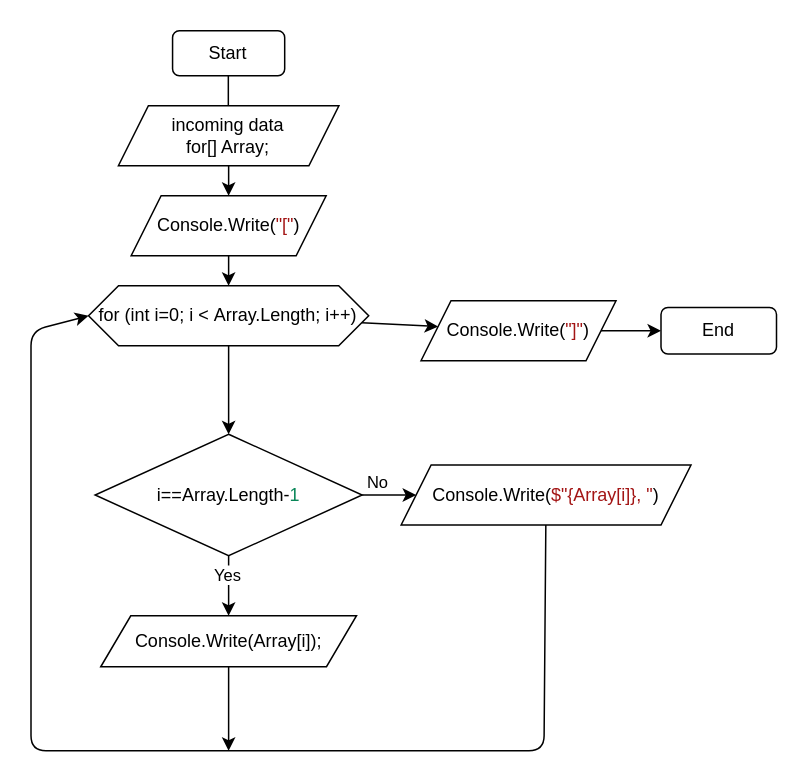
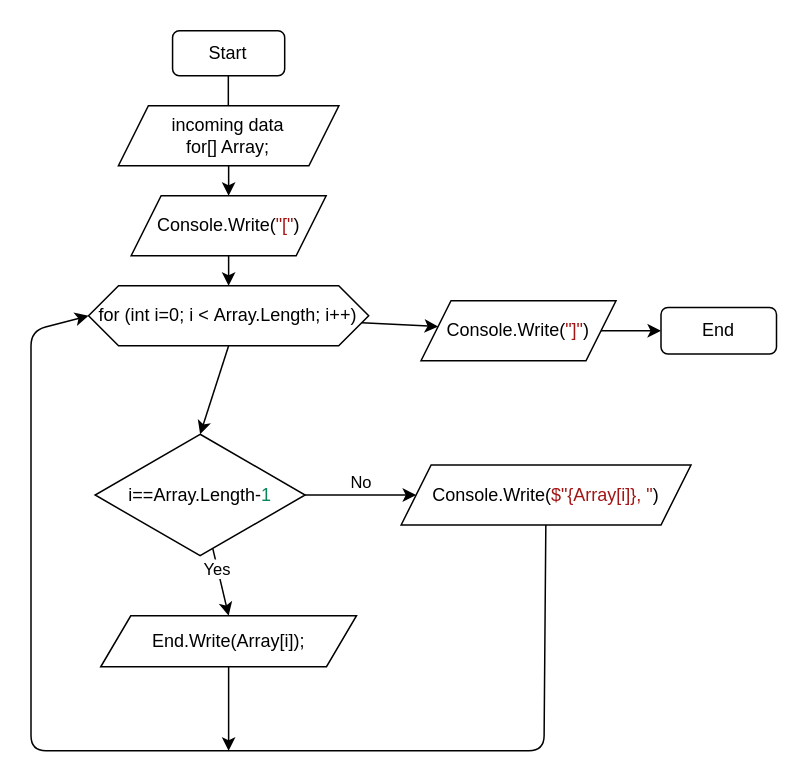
(228, 495) -> (200, 495)
(229, 641) -> (229, 641)
